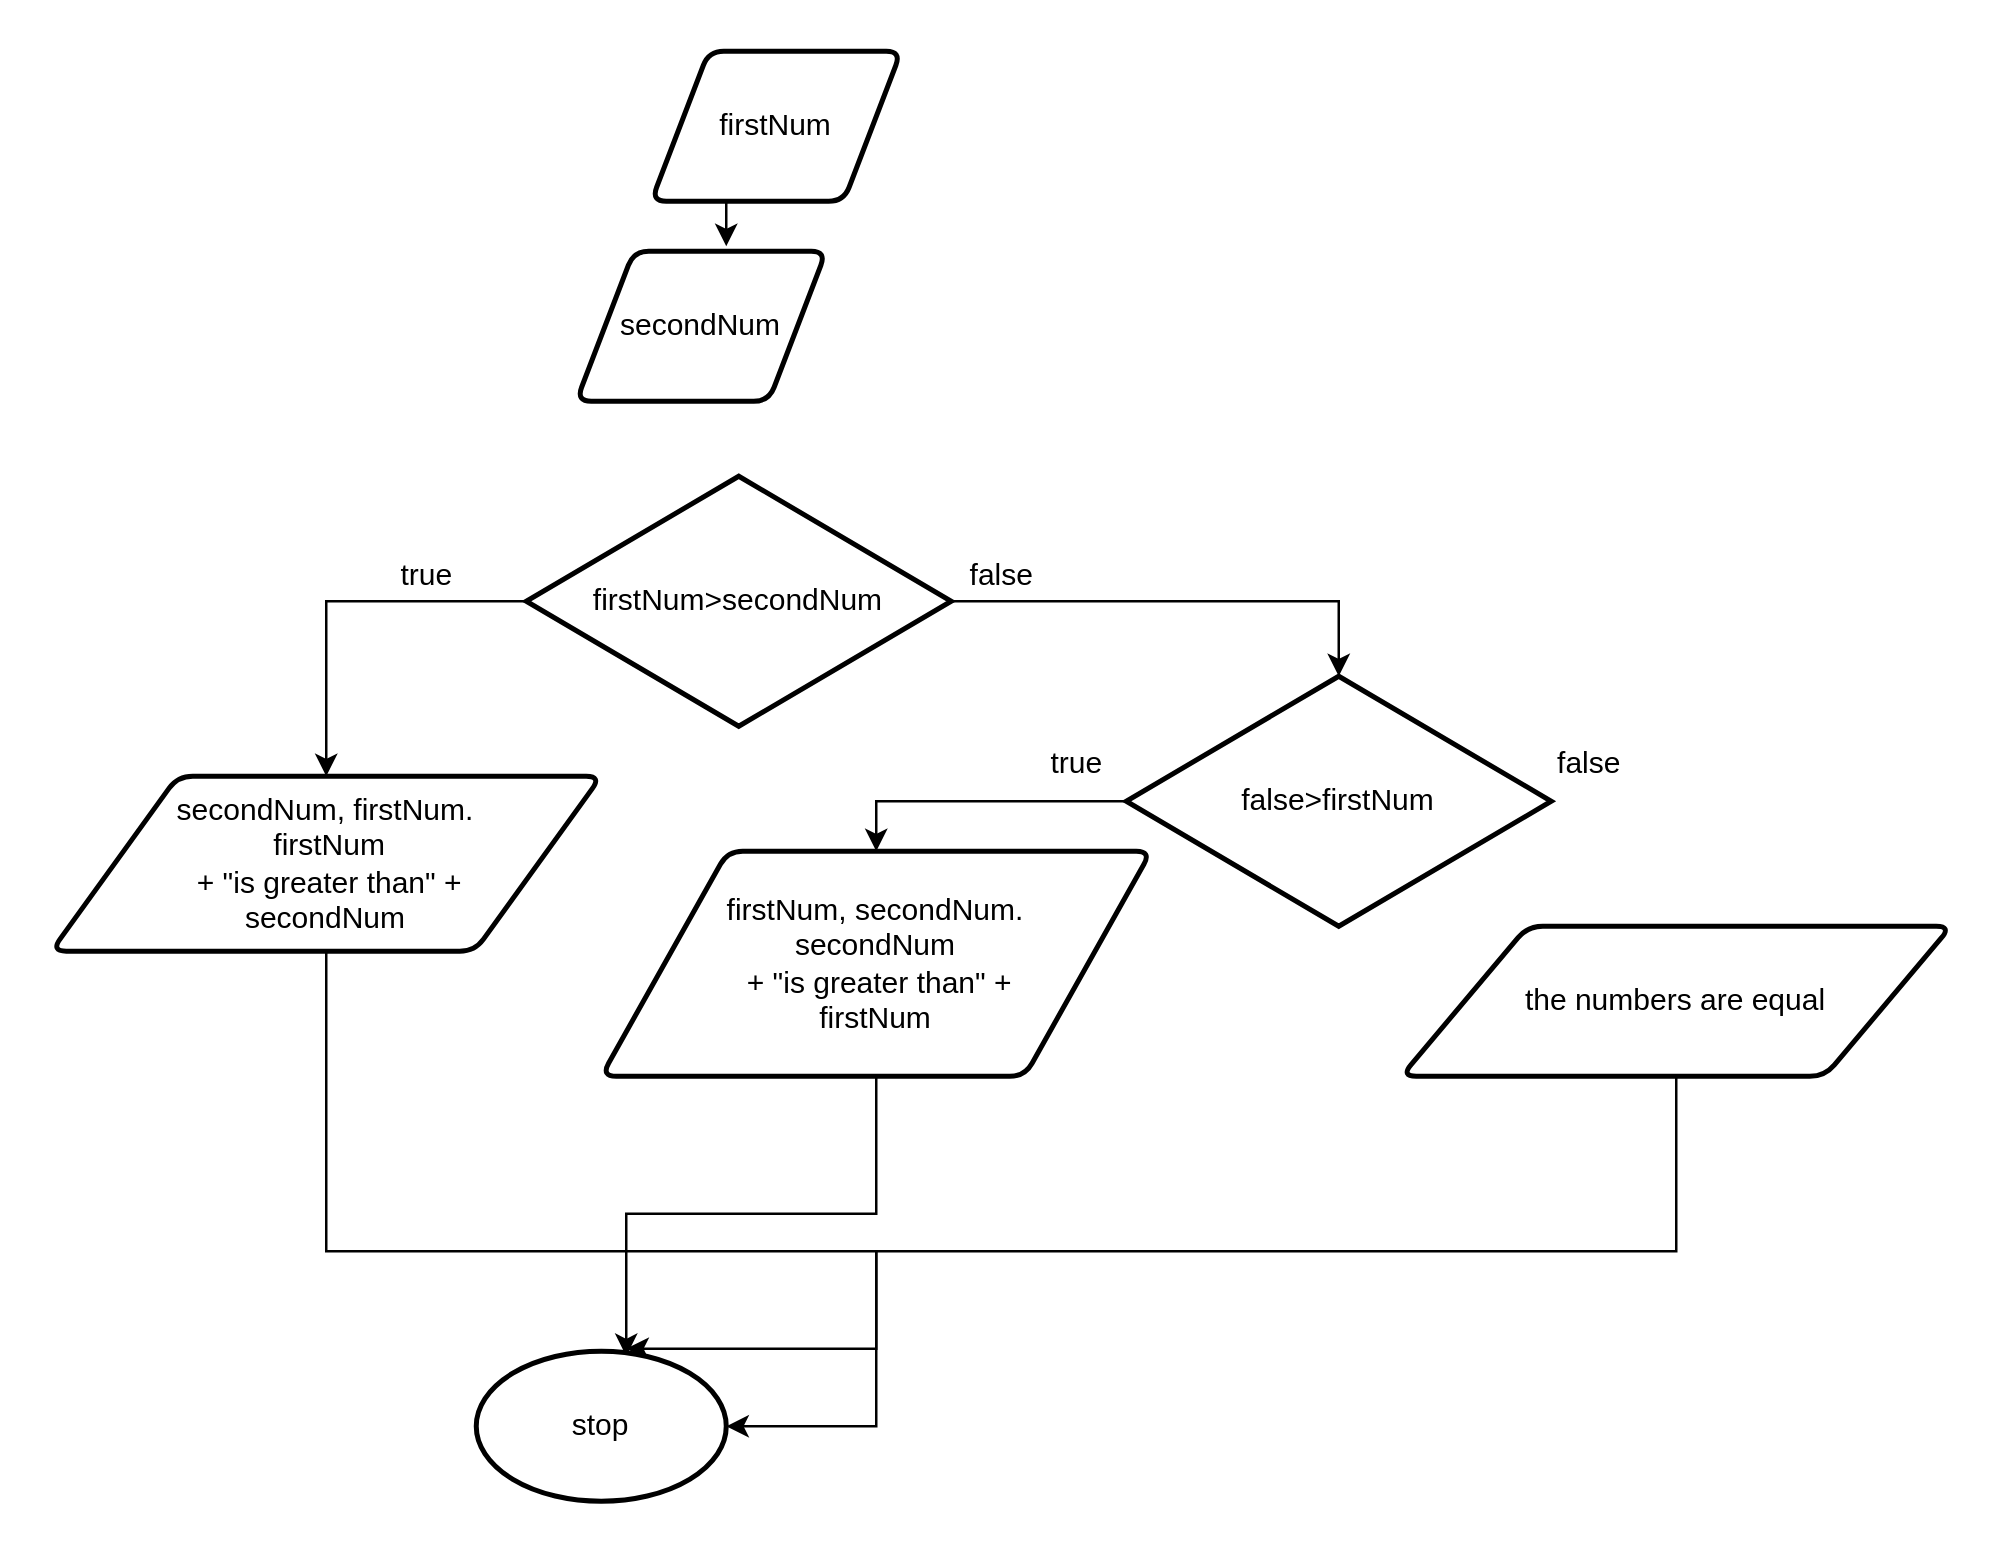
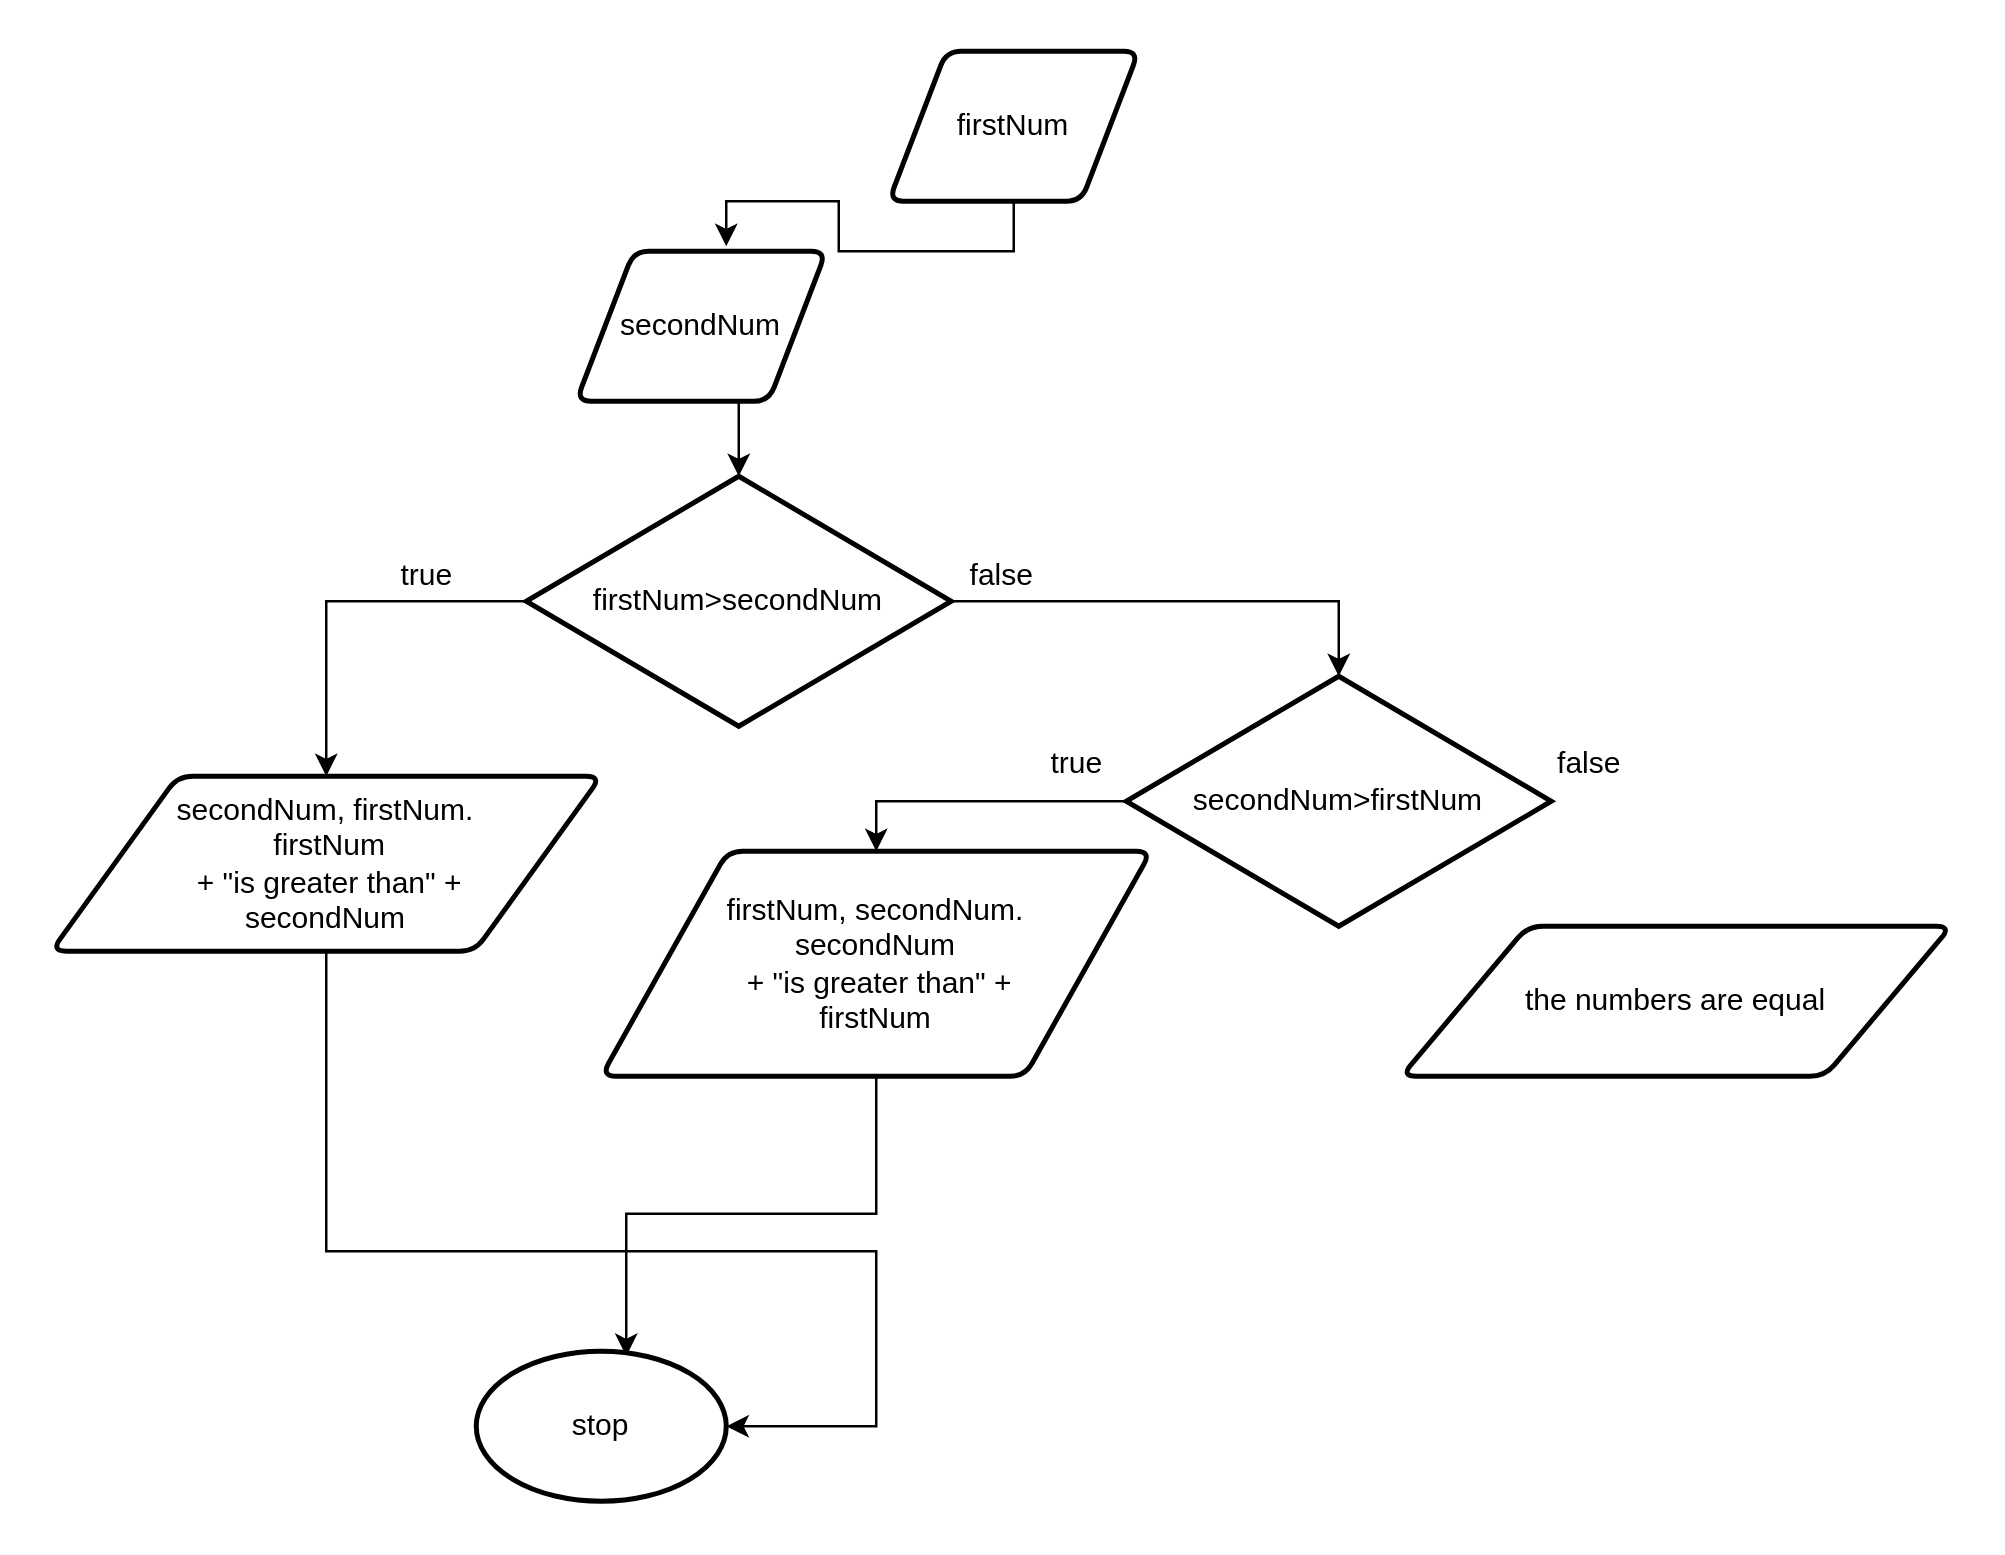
(776, 126) -> (1014, 126)
none -> (739, 431)
(1339, 801) -> (1339, 801)
(1366, 1251) -> none
